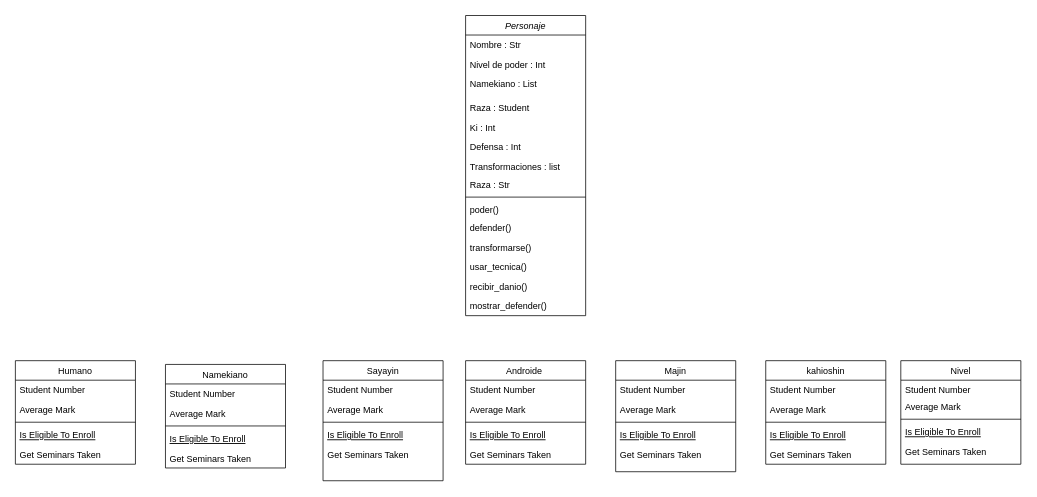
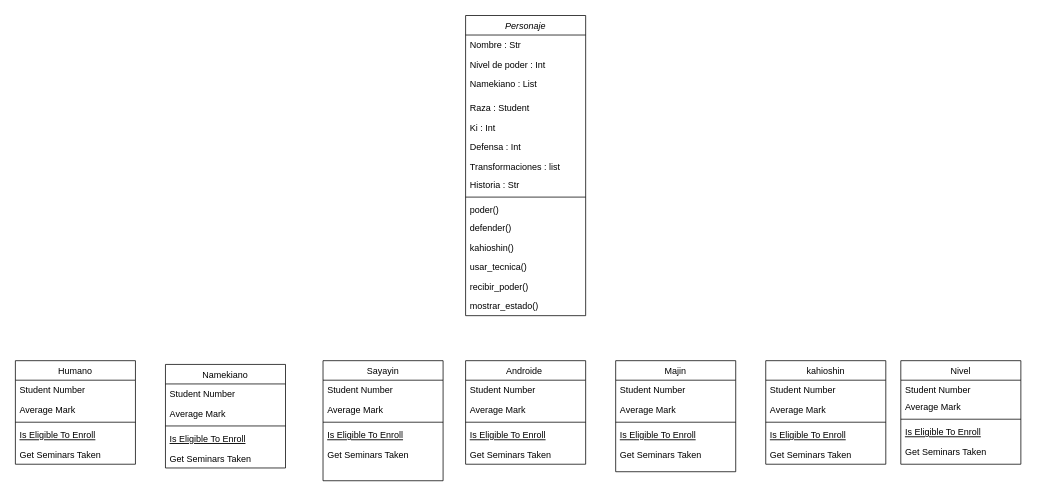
(491, 185) -> (499, 185)
(507, 248) -> (495, 248)
(504, 287) -> (505, 287)
(515, 306) -> (510, 306)
